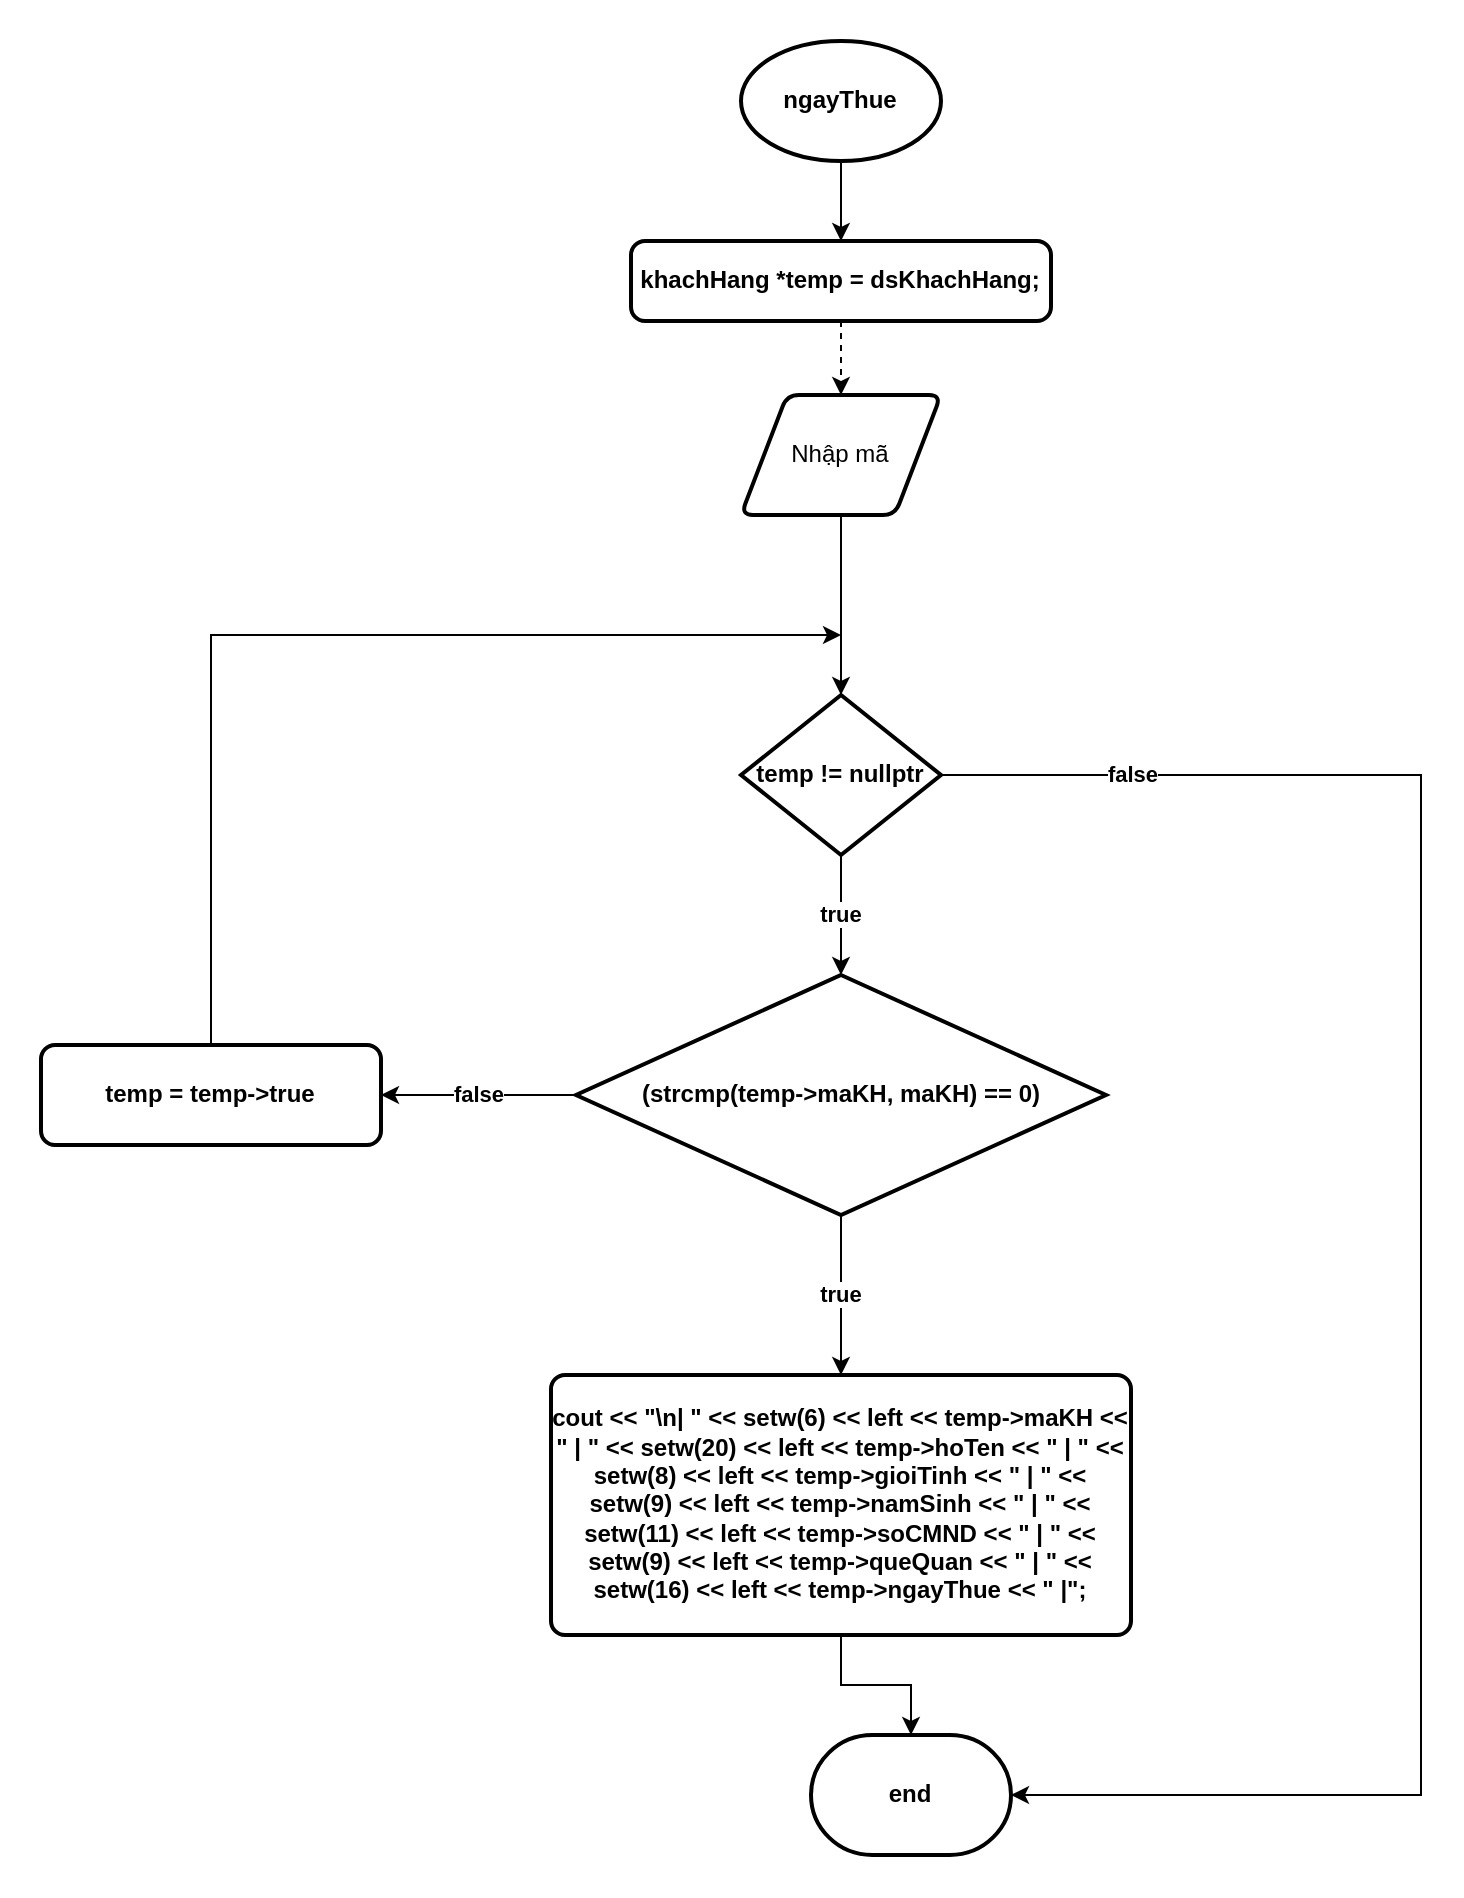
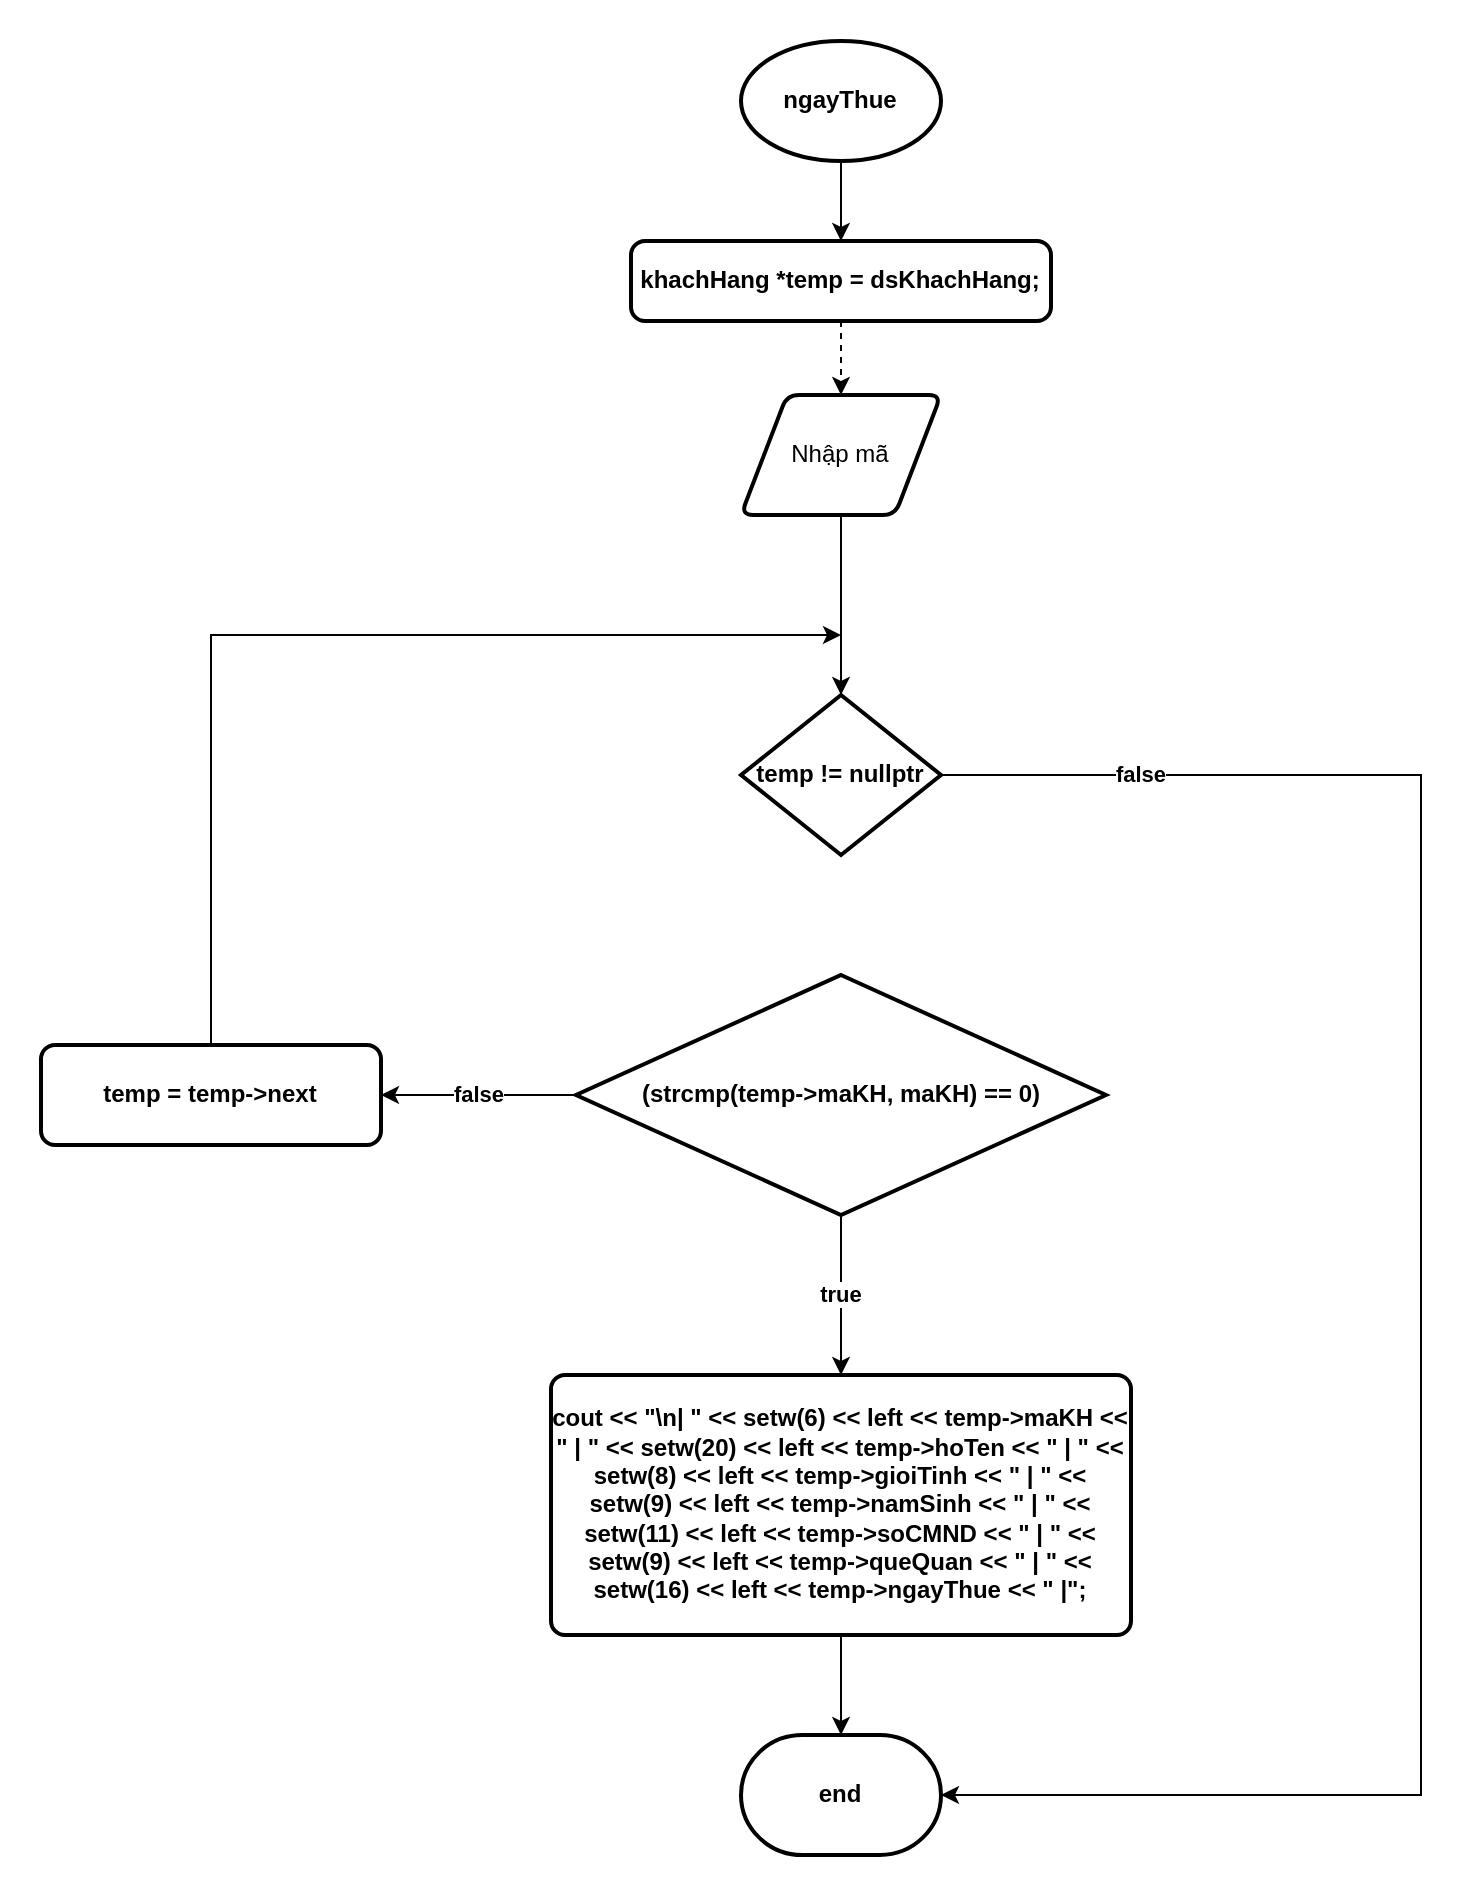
(841, 908) -> none
(211, 1095) -> (211, 1095)
(911, 1795) -> (841, 1795)
